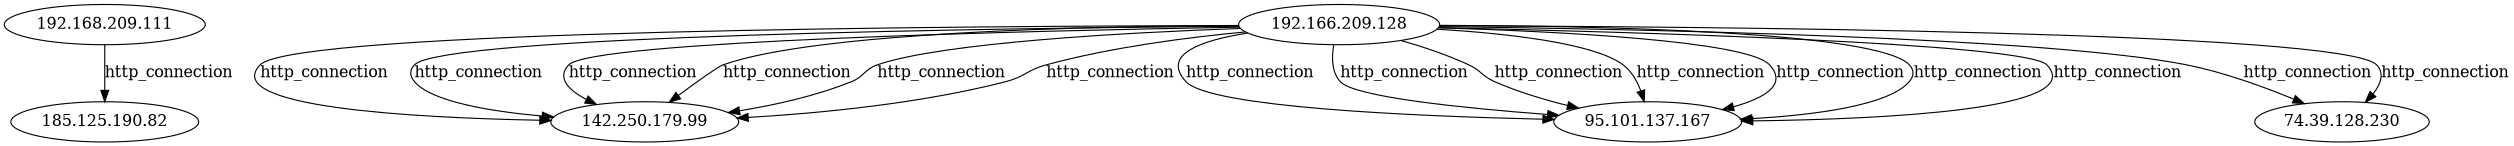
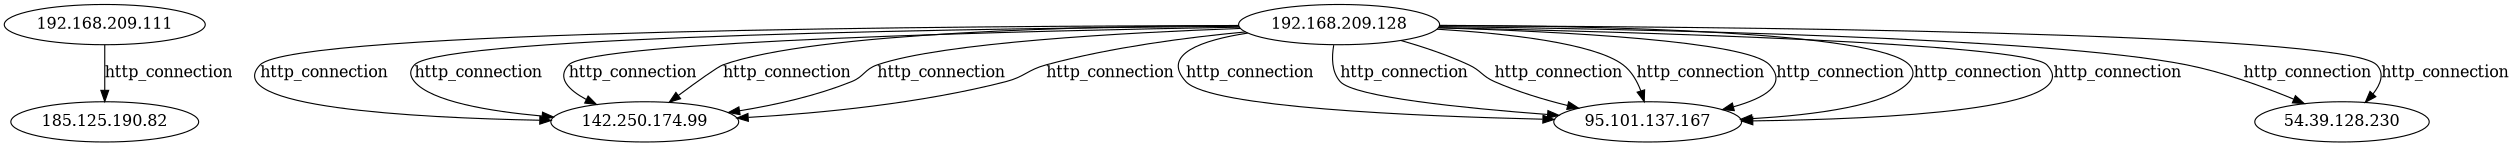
(1339, 25) -> (1339, 25)
(645, 122) -> (645, 122)
(2342, 122) -> (2342, 122)
